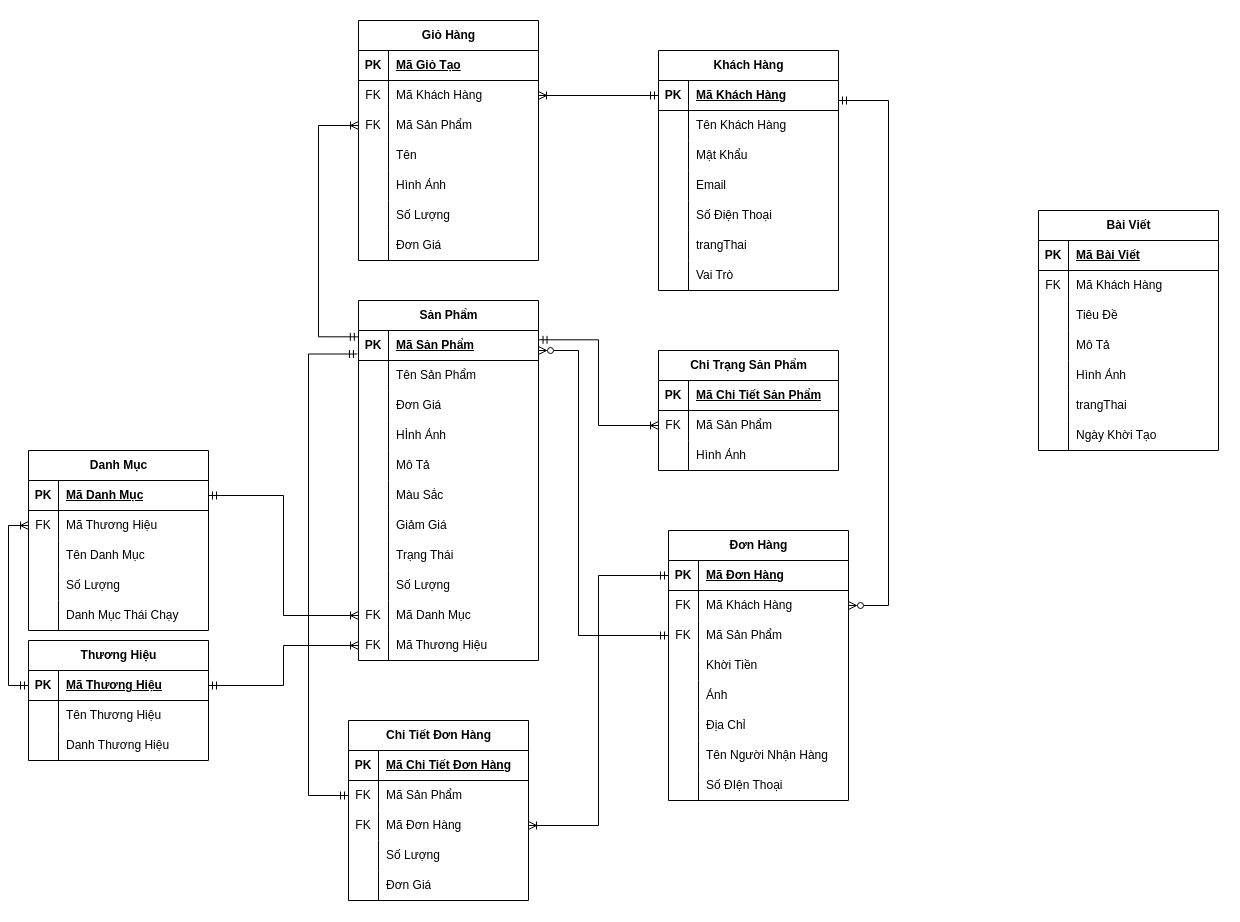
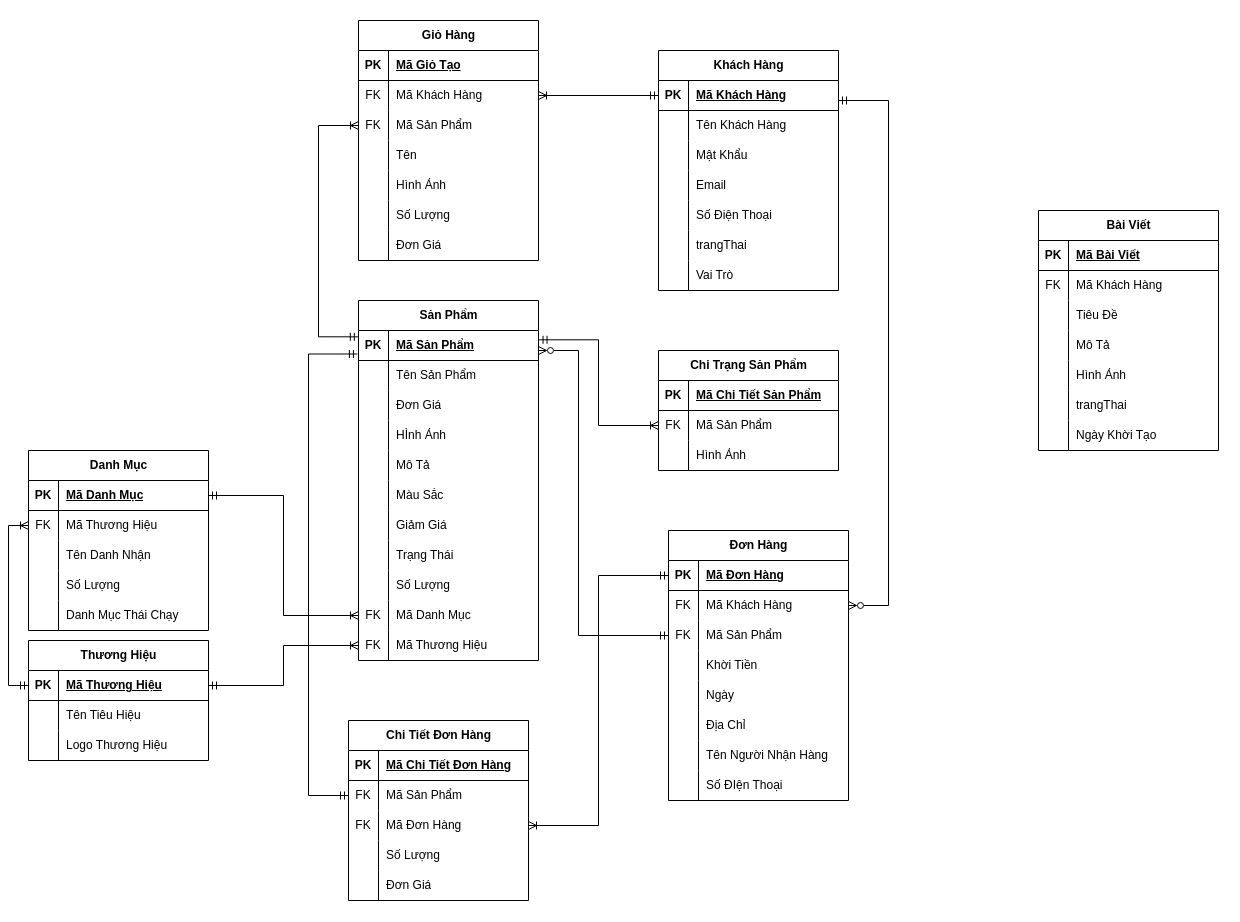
(104, 556) -> (107, 556)
(717, 696) -> (720, 696)
(112, 716) -> (104, 716)
(116, 746) -> (116, 746)
